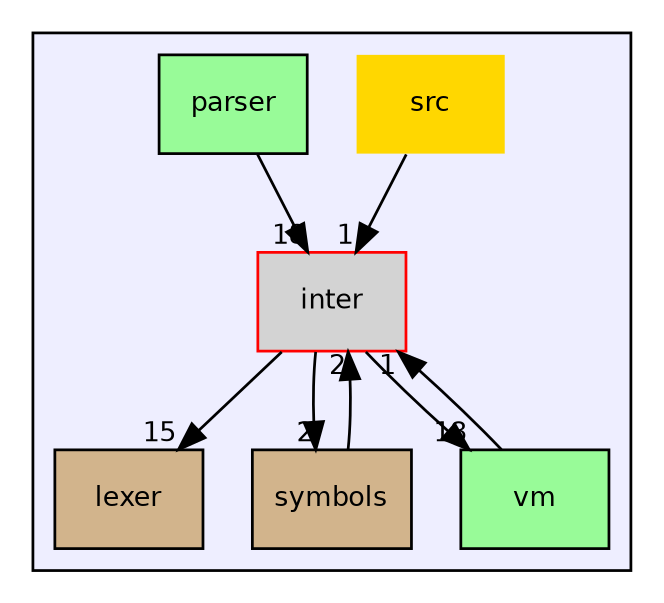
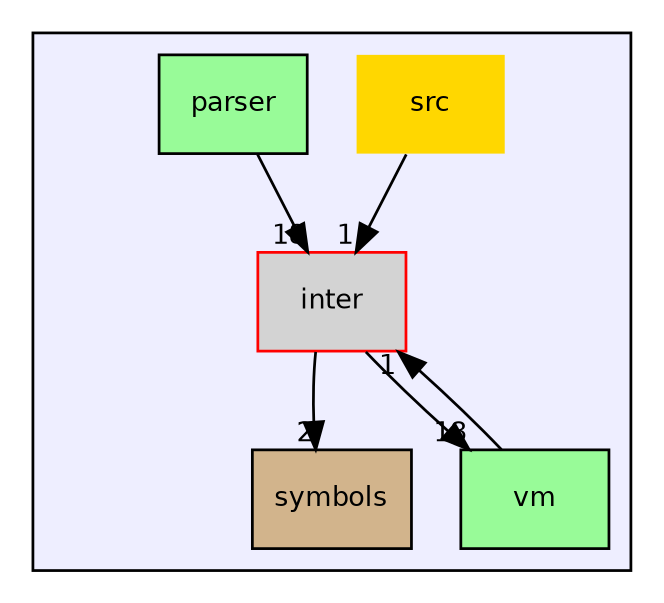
(350, 415) -> none
(129, 499) -> none
